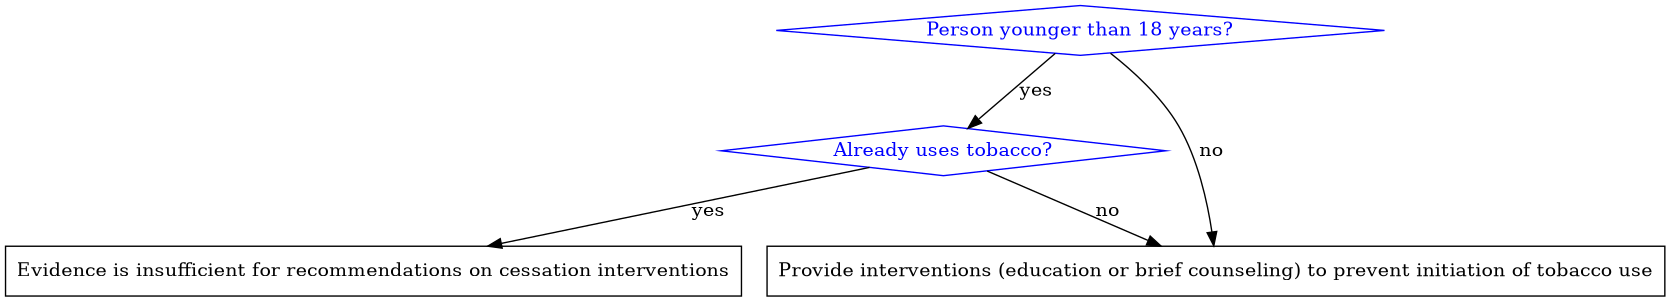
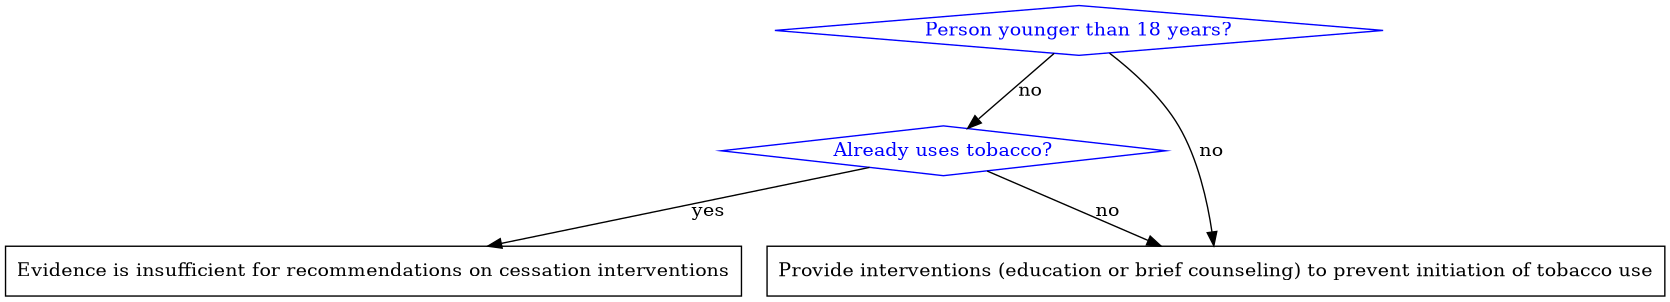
(1037, 91) -> (1031, 91)
